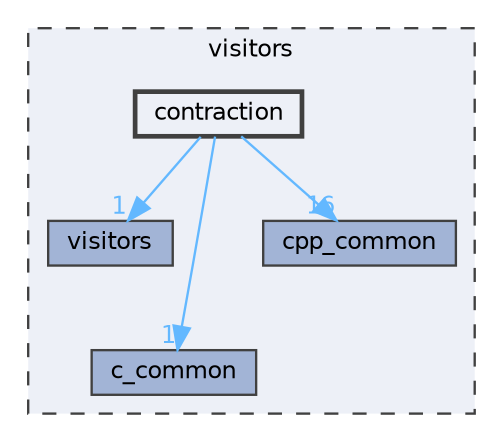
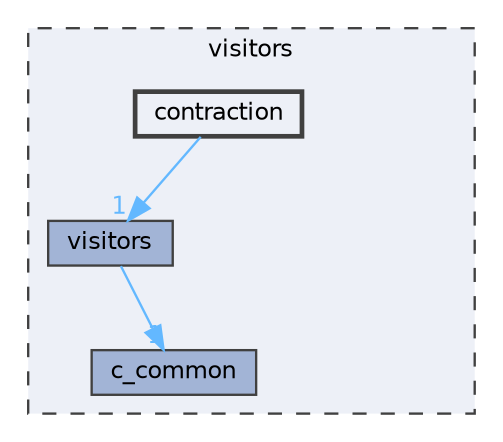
(199, 232) -> (137, 297)
(360, 243) -> none
